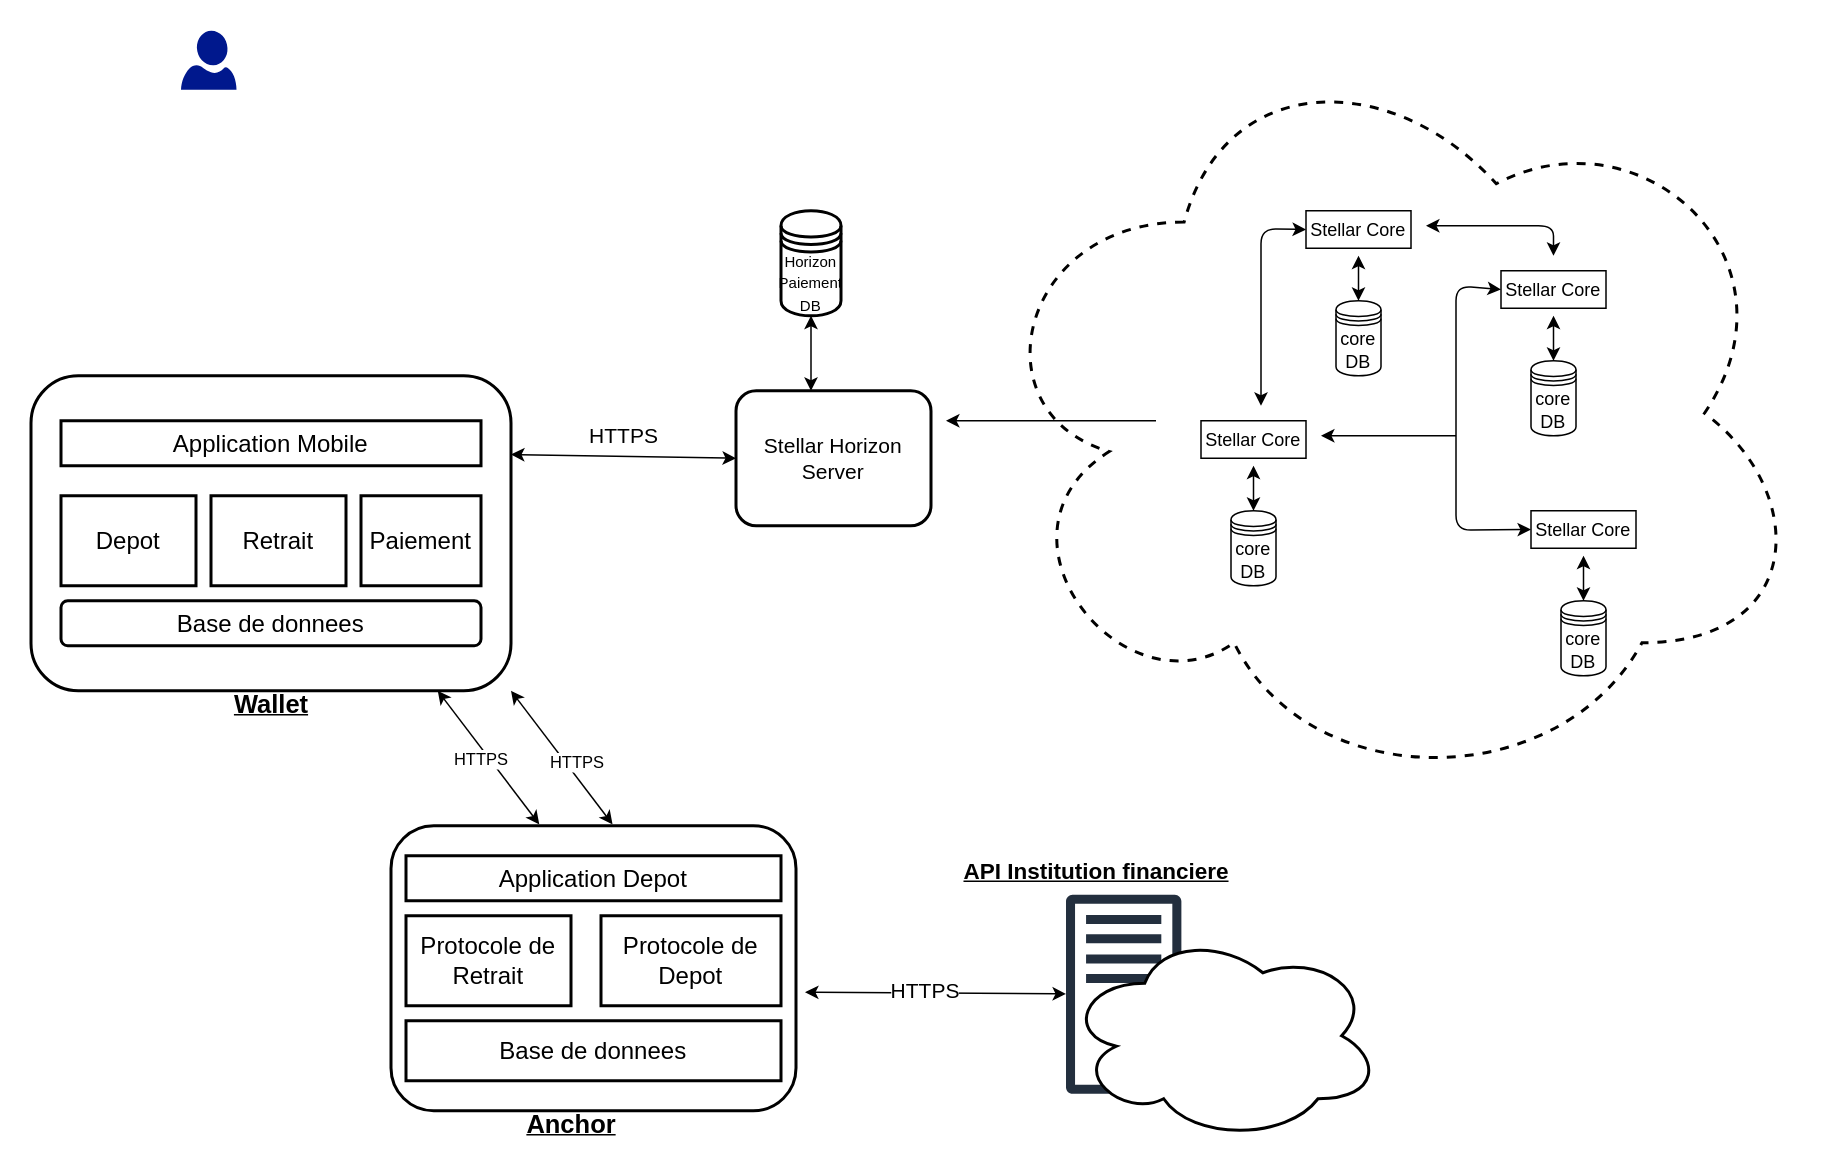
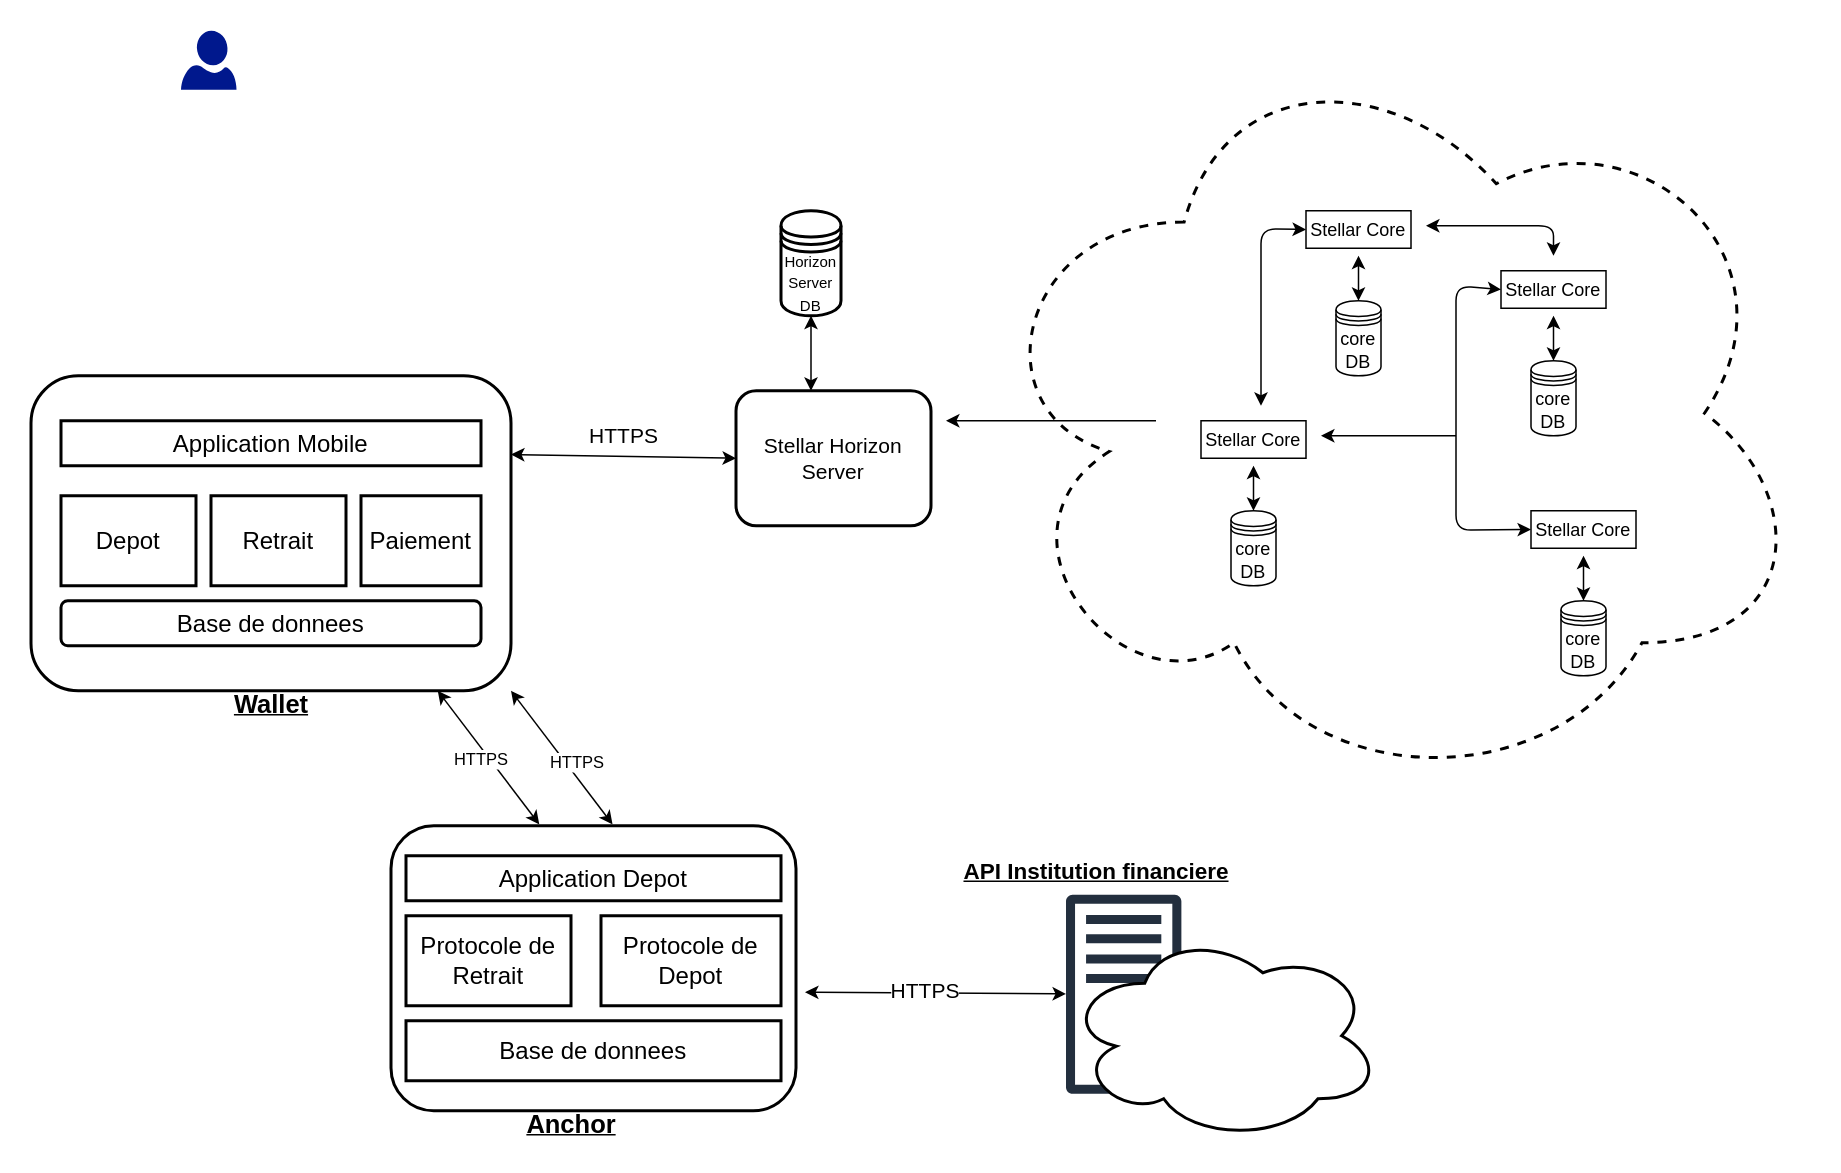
(811, 283) -> (811, 283)
